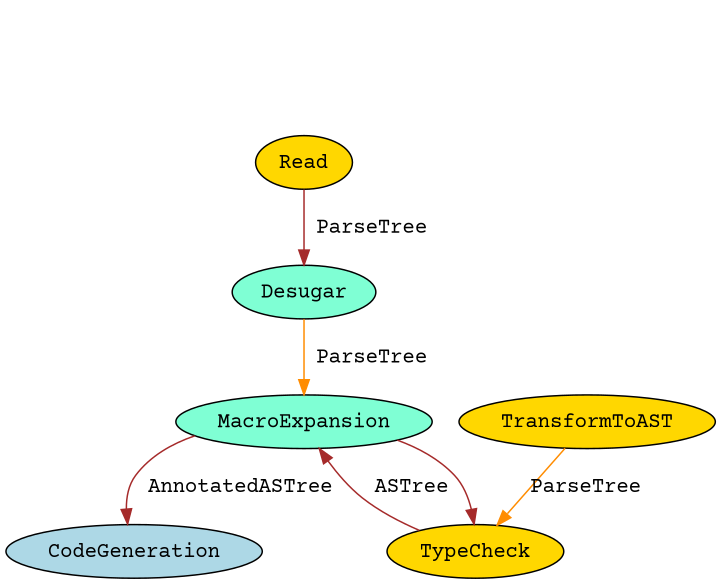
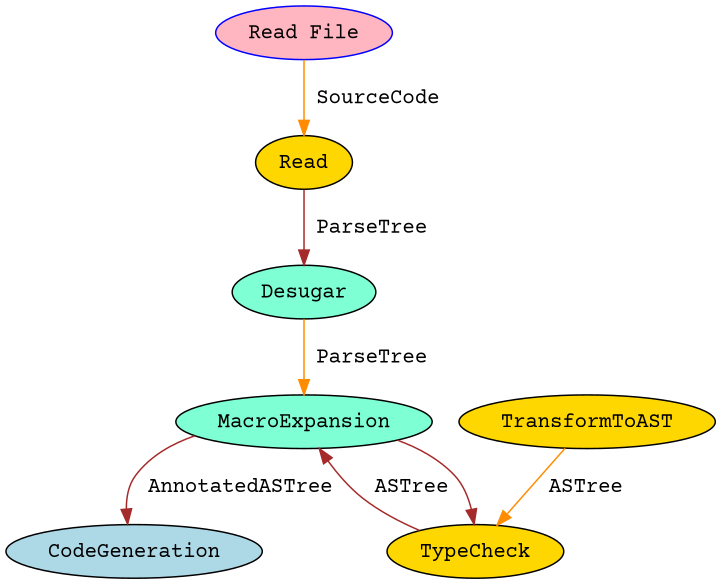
none -> (304, 33)
(580, 487) -> (580, 487)
